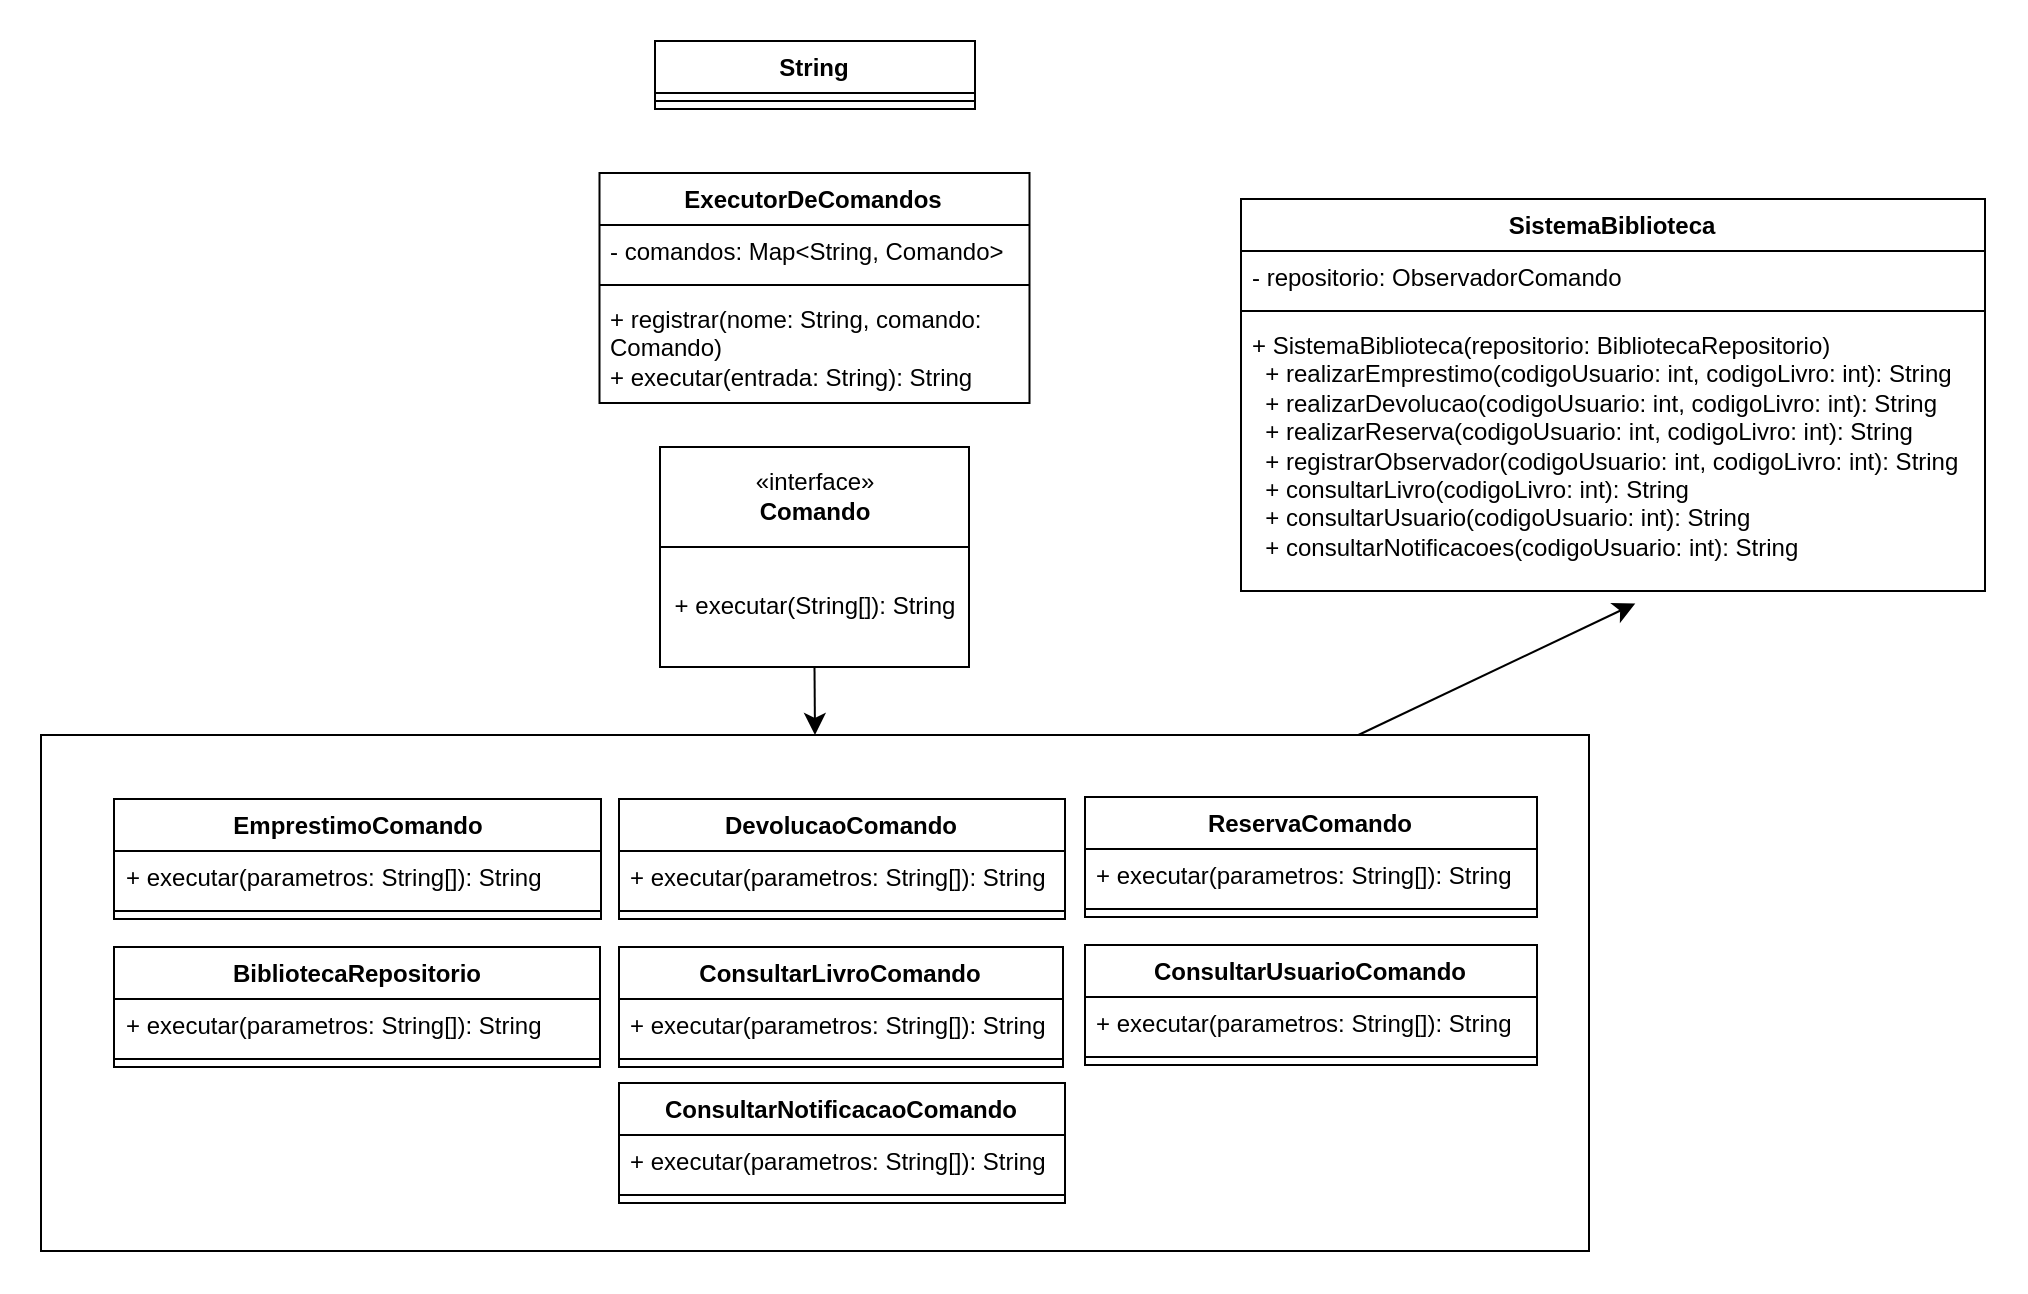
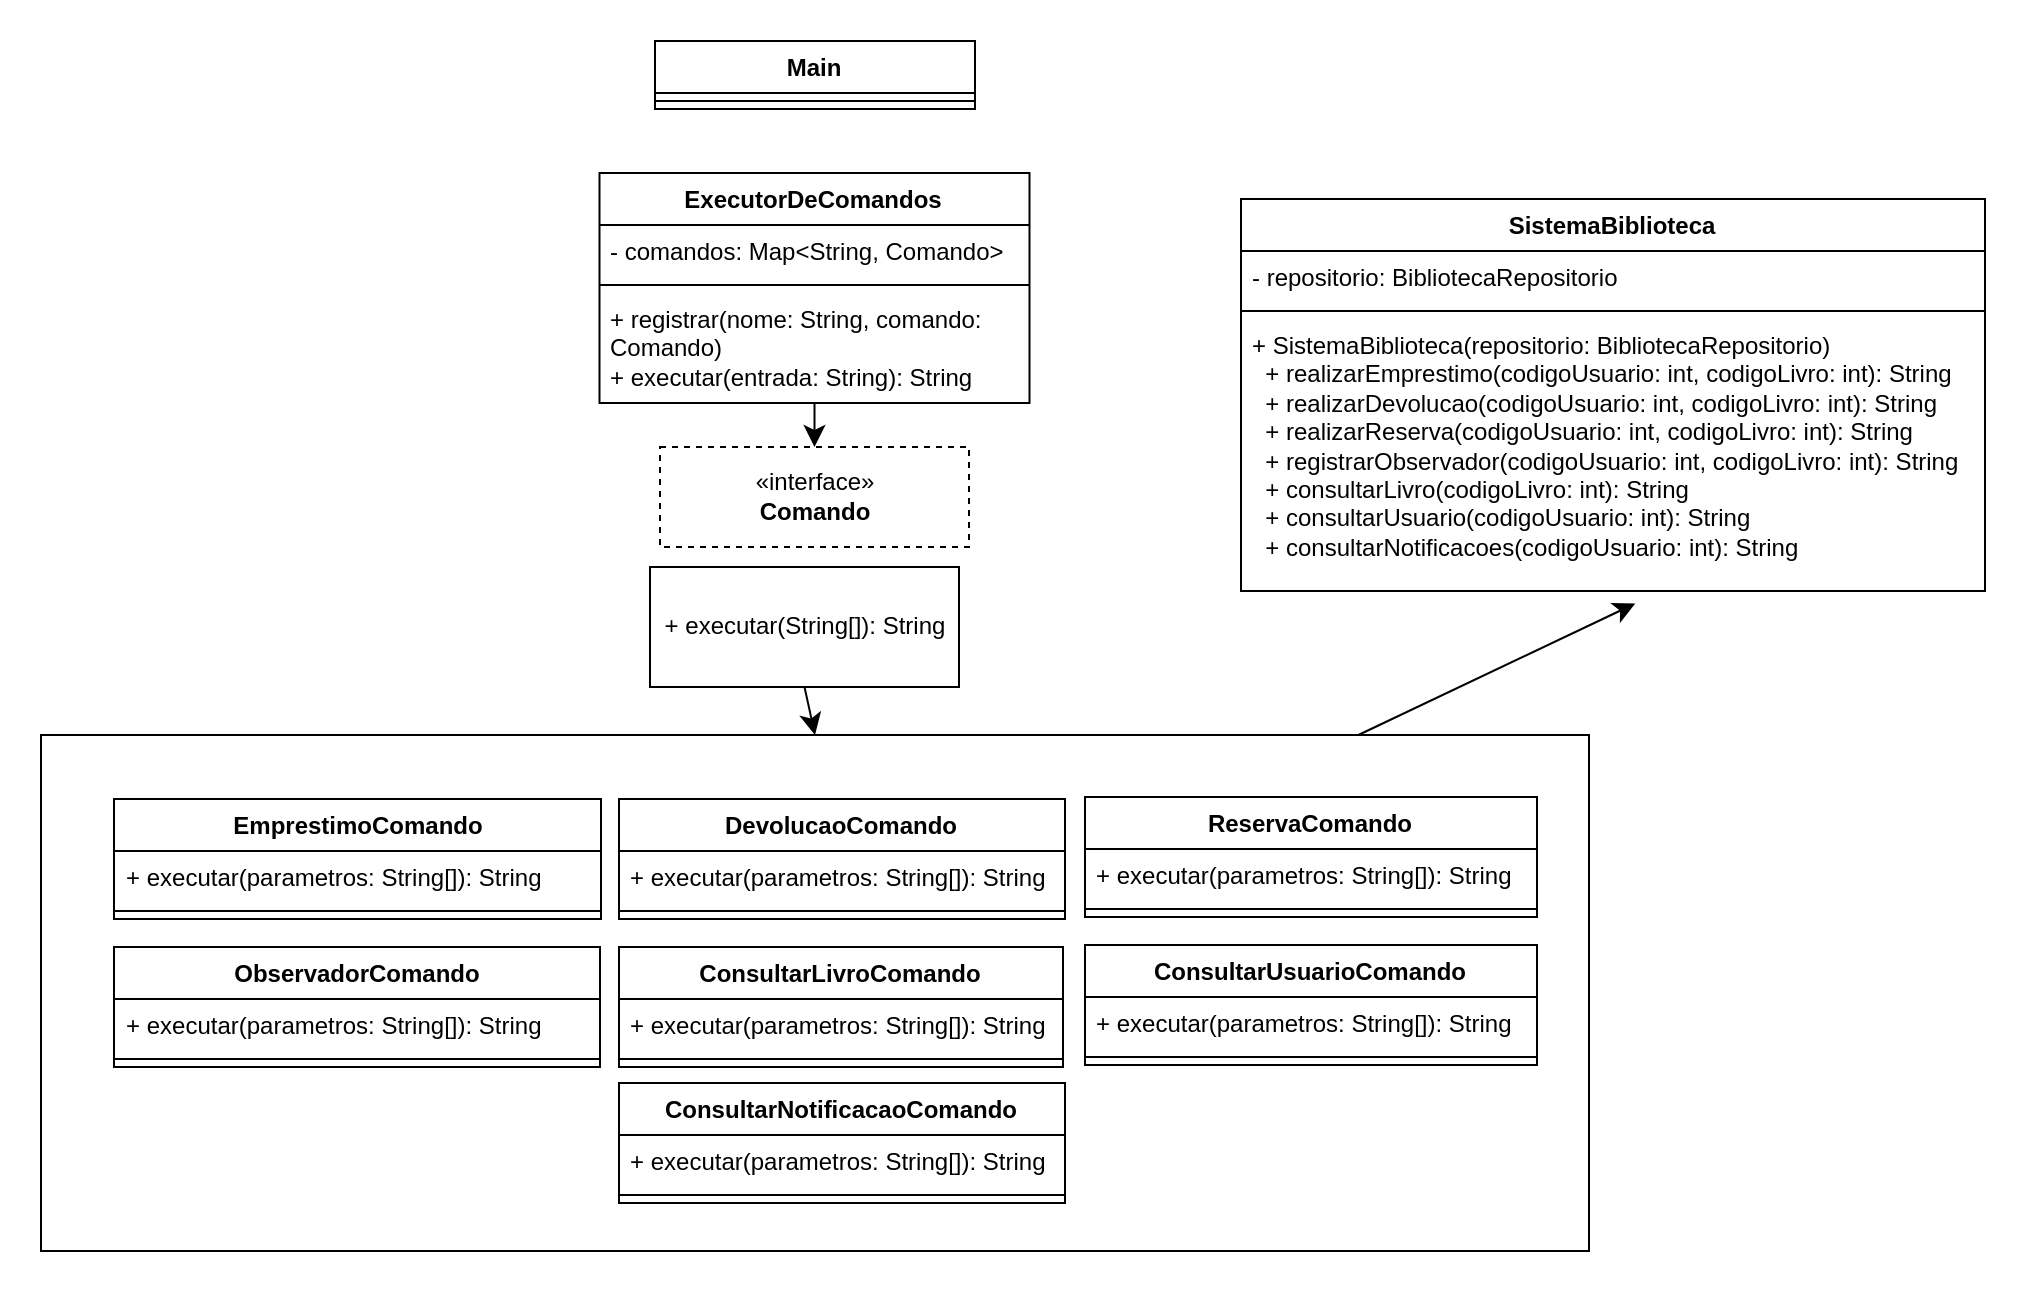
(815, 69) -> (815, 69)
(1452, 279) -> (1464, 279)
none -> (815, 419)
(815, 497) -> (815, 497)
(815, 607) -> (805, 627)
(358, 975) -> (358, 975)
